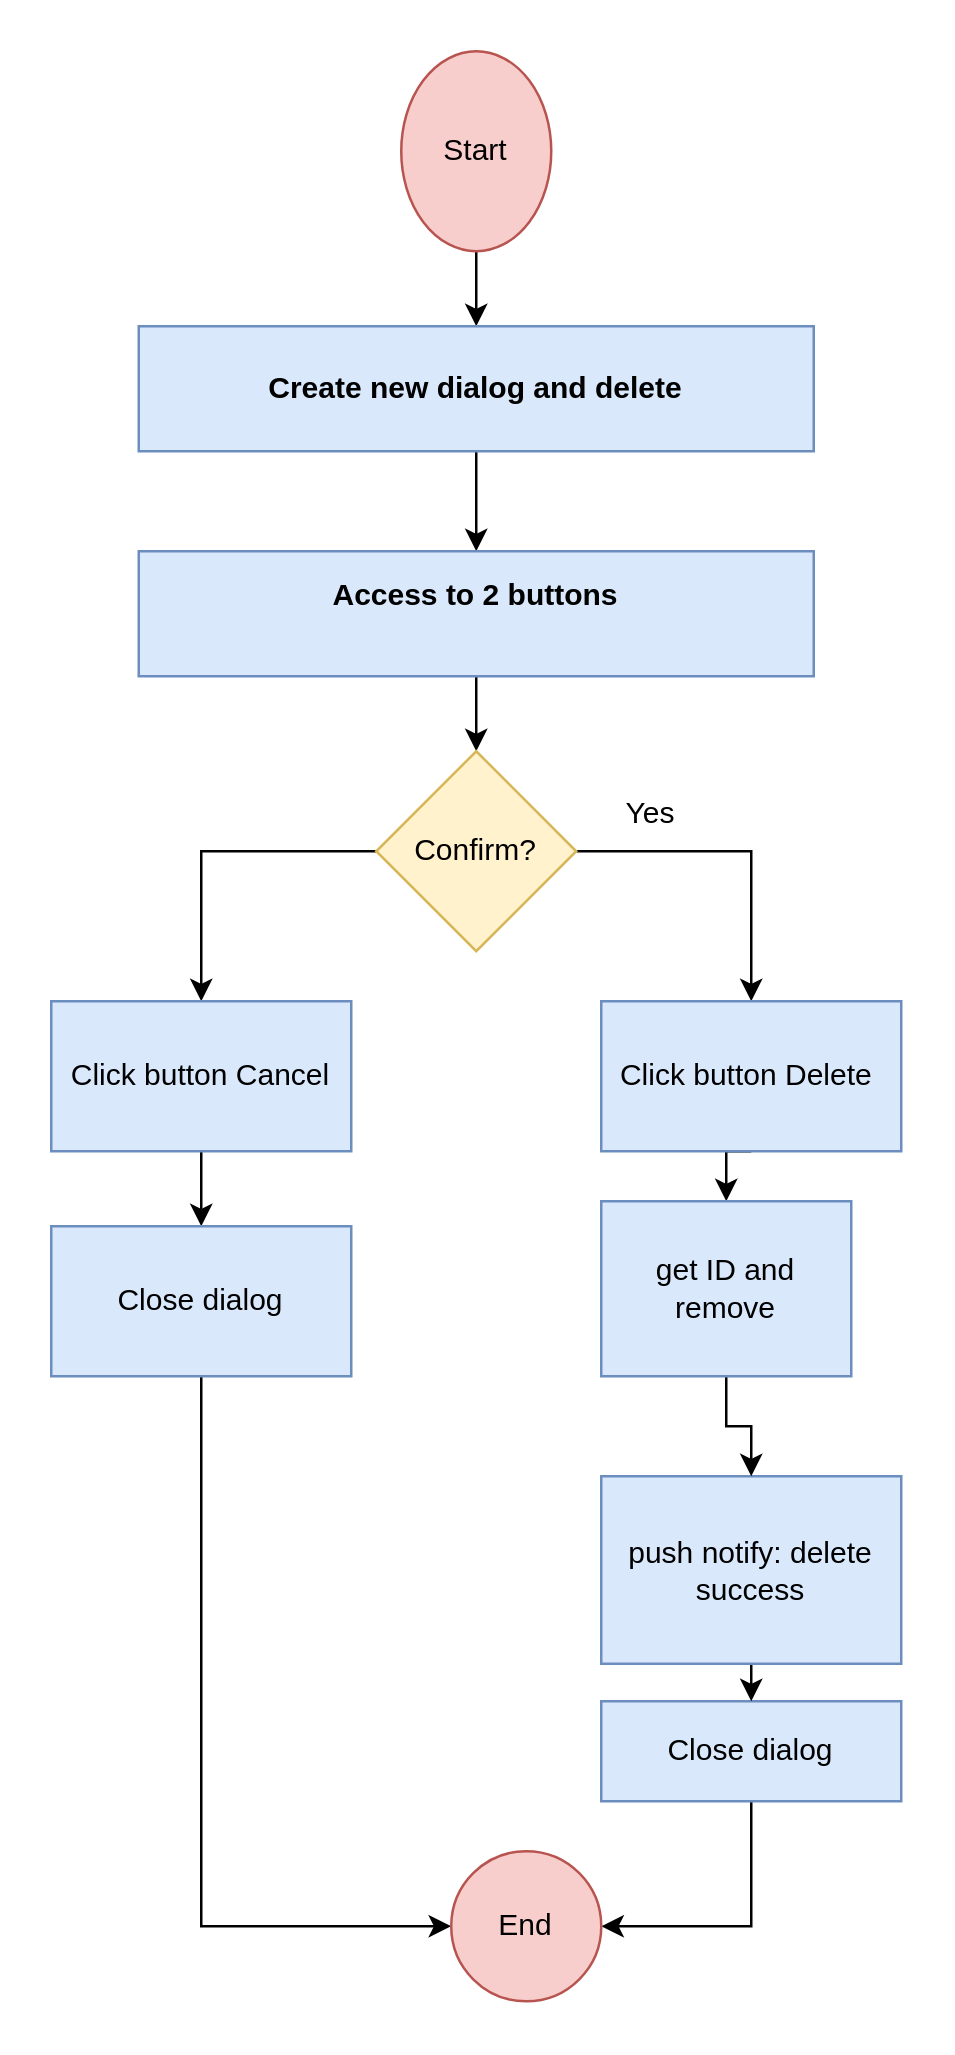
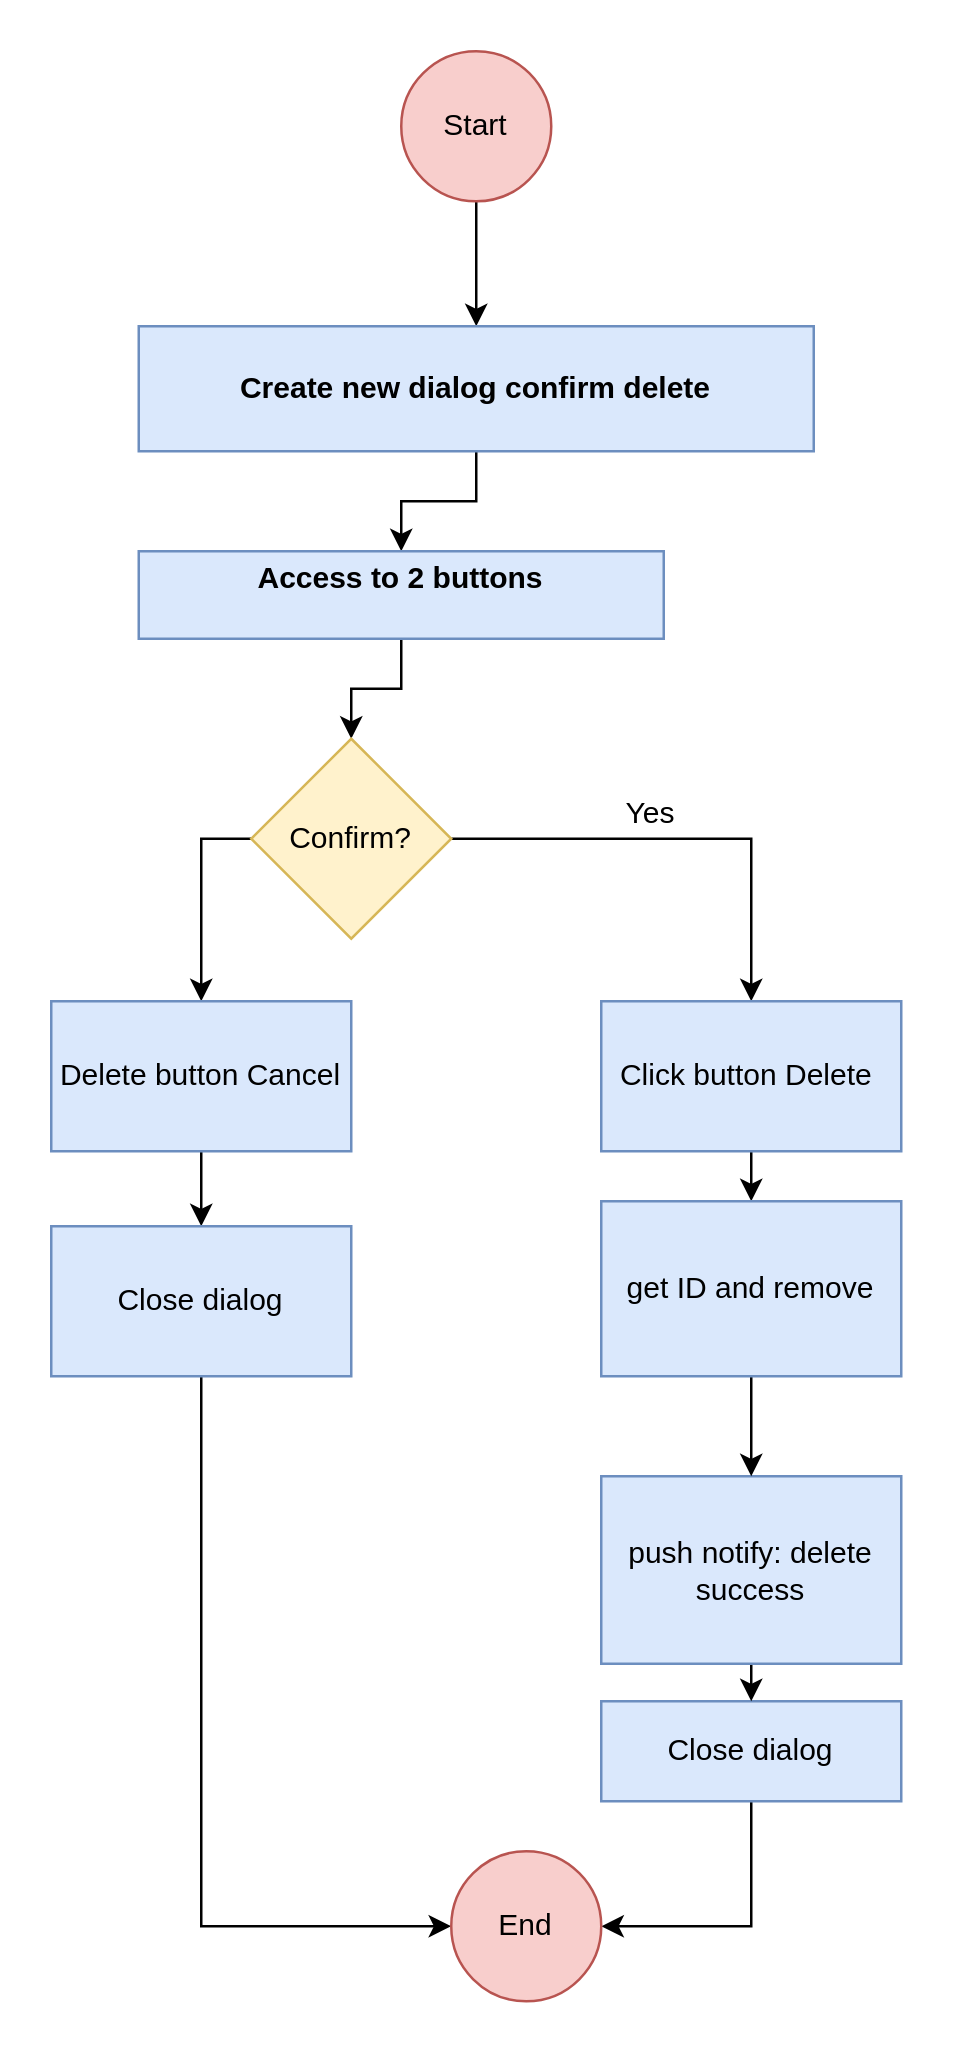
(476, 151) -> (476, 126)
(476, 389) -> (476, 389)
(476, 614) -> (401, 595)
(476, 851) -> (351, 839)
(201, 1076) -> (201, 1076)
(726, 1289) -> (751, 1289)
